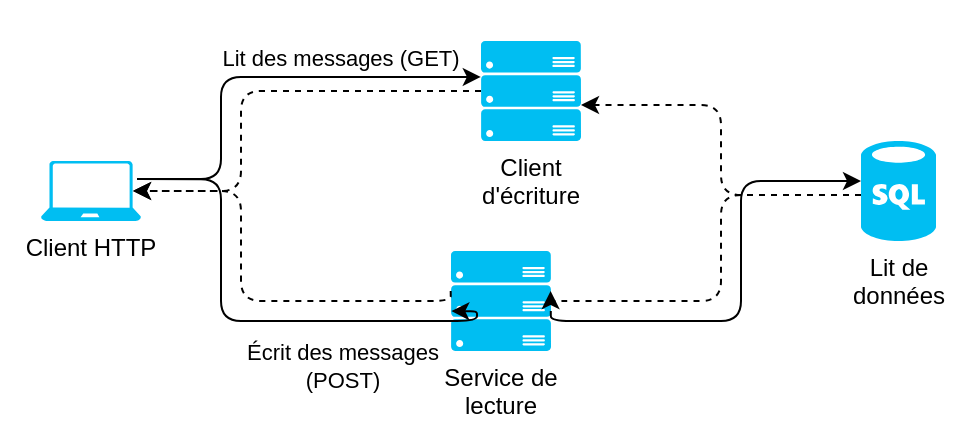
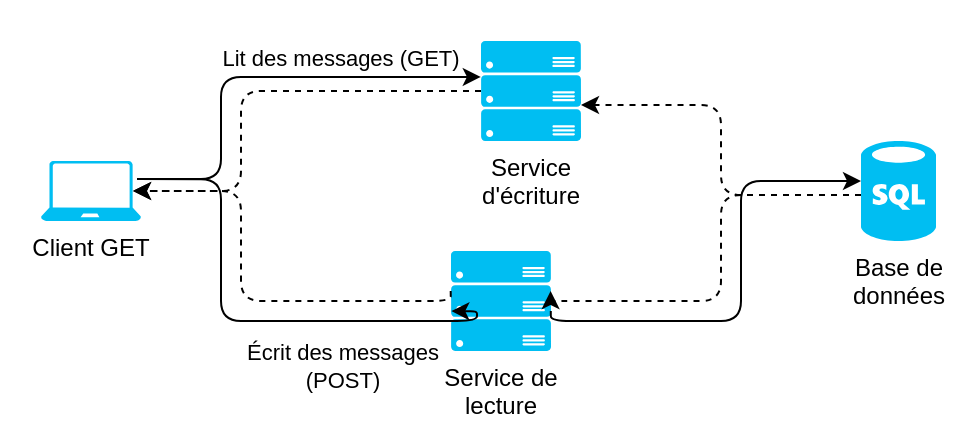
(532, 184) -> (532, 184)
(92, 249) -> (92, 249)
(900, 284) -> (900, 284)
